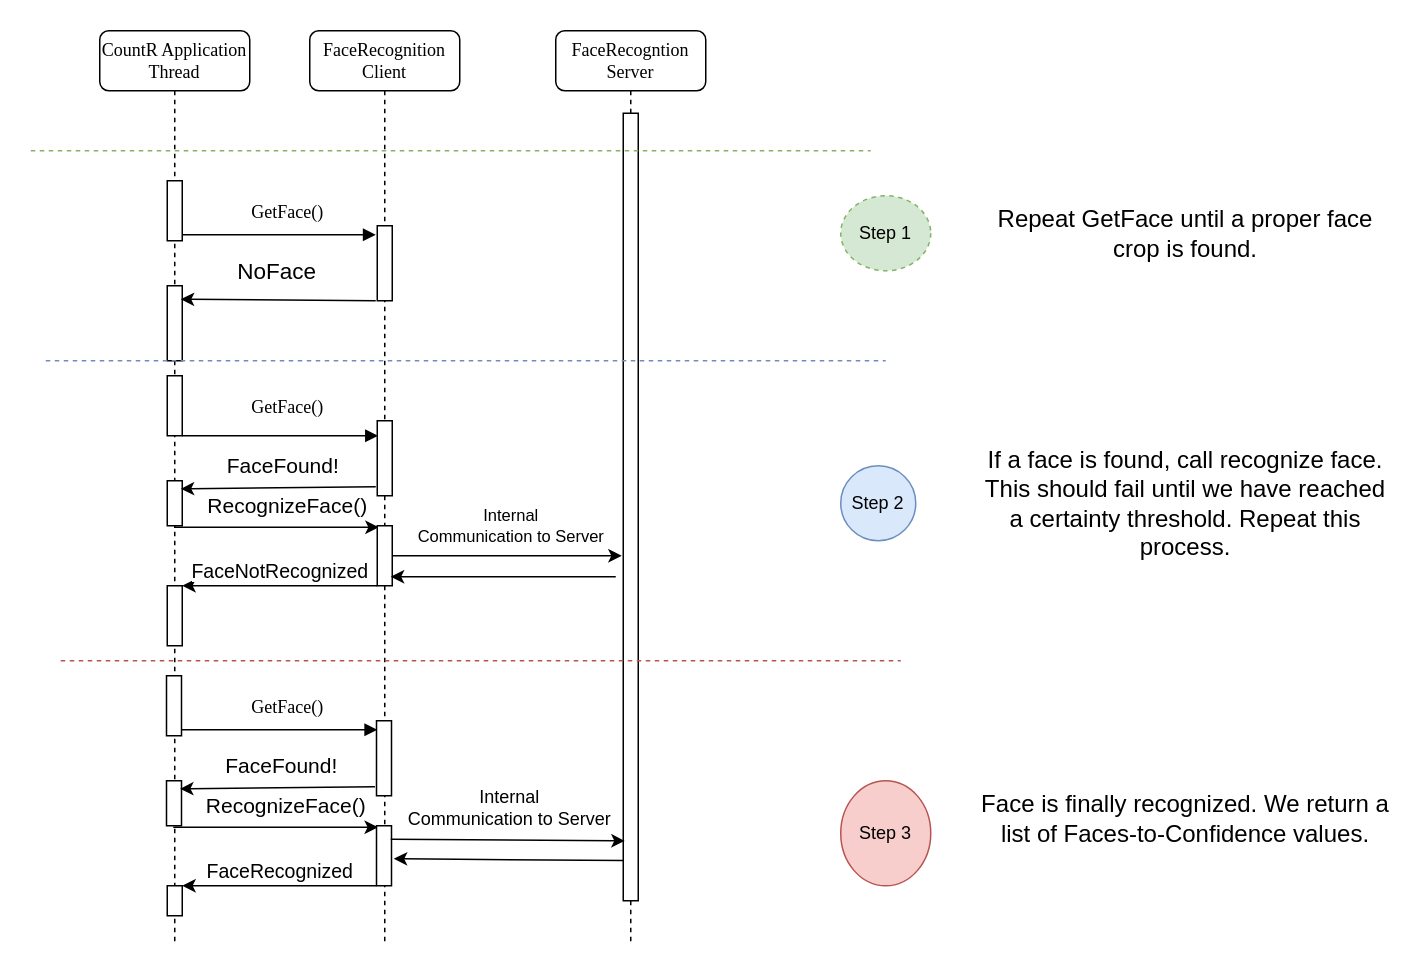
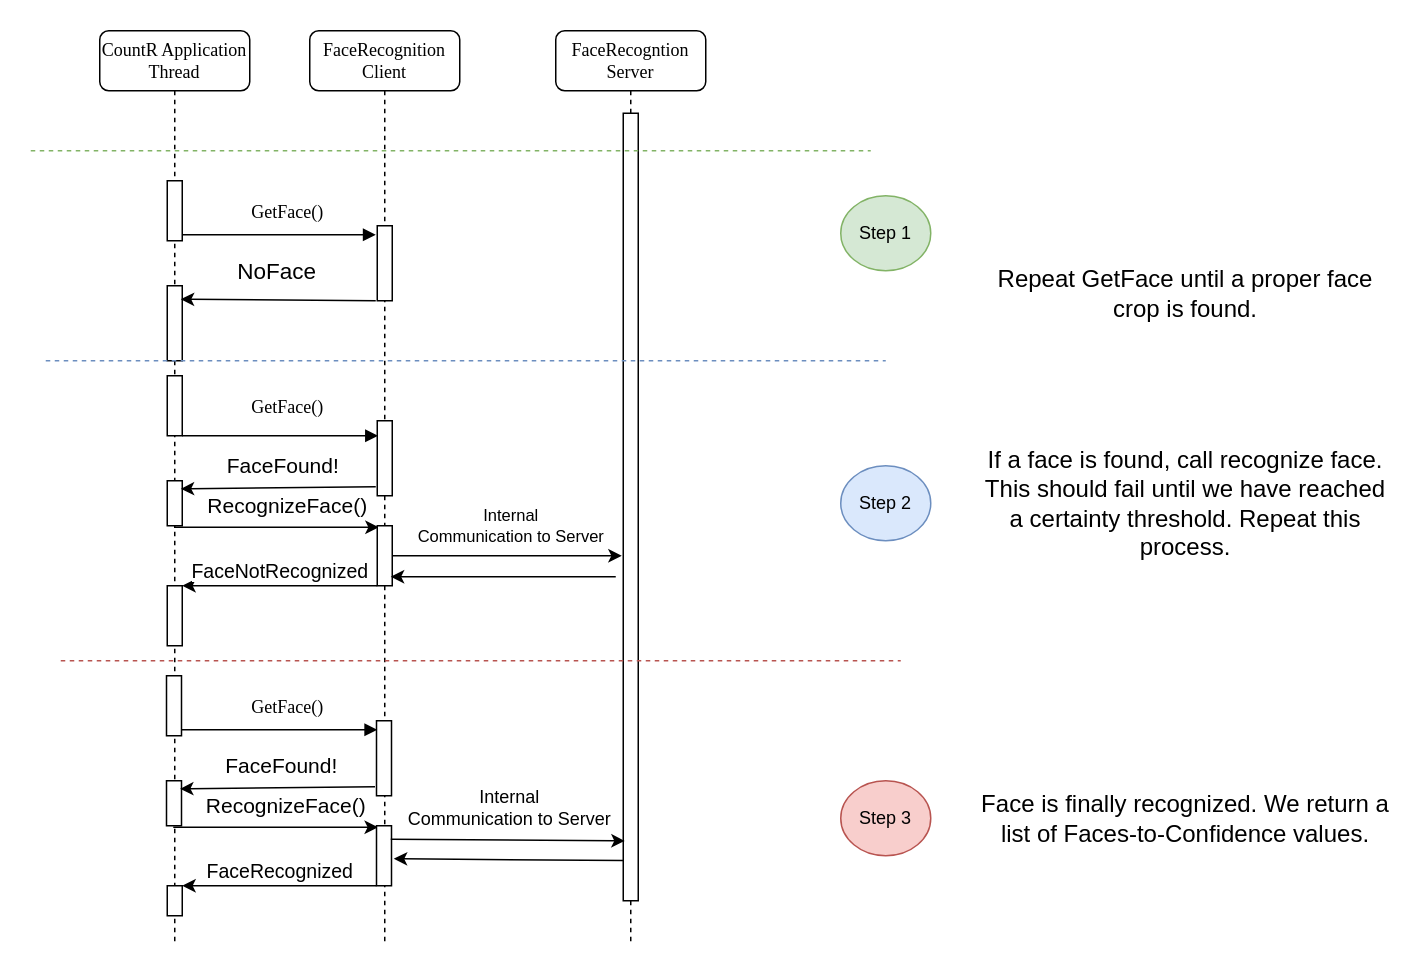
(886, 233) -> (886, 233)
(1186, 233) -> (1186, 293)
(878, 503) -> (886, 503)
(886, 833) -> (886, 818)
